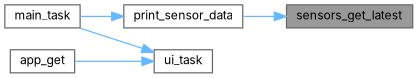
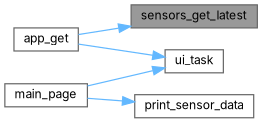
(42, 16) -> (46, 95)
(259, 16) -> (98, 31)
